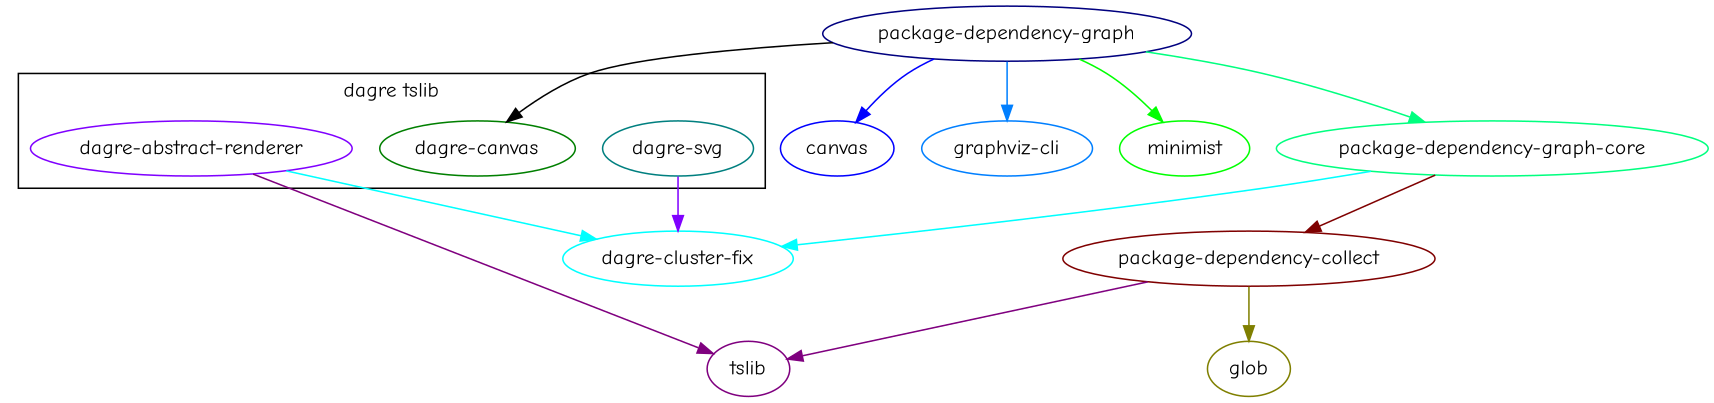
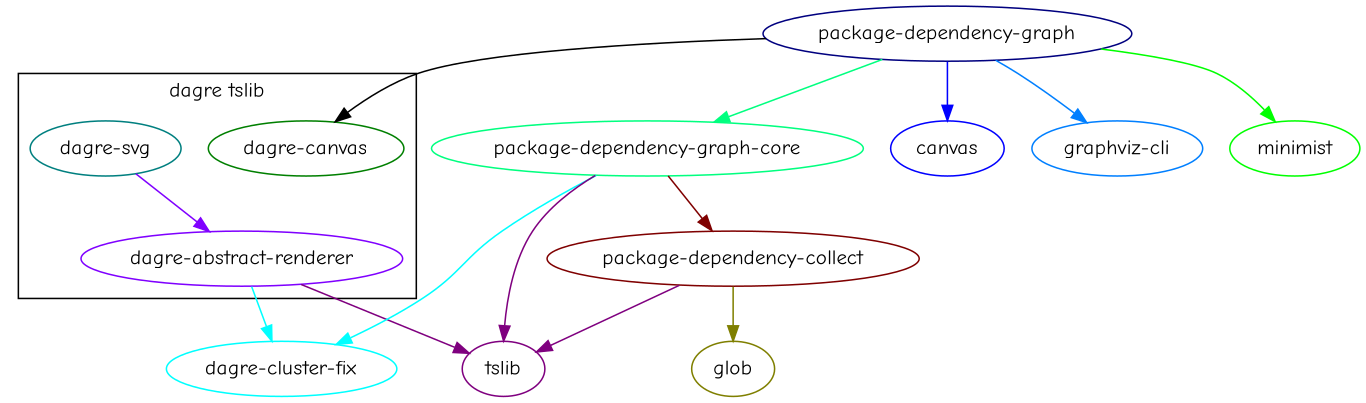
(678, 198) -> (167, 198)
none -> (529, 237)
